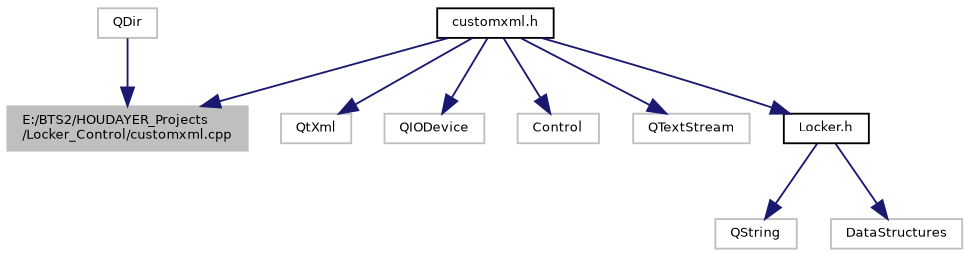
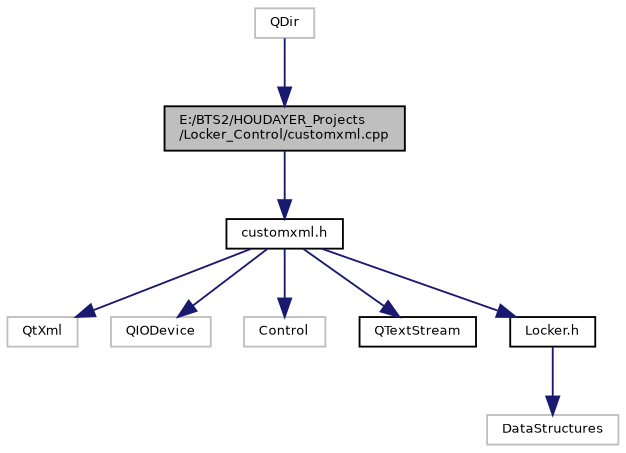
(334, 70) -> (285, 175)
(128, 128) -> (285, 128)
(691, 128) -> (418, 332)
(756, 234) -> none
